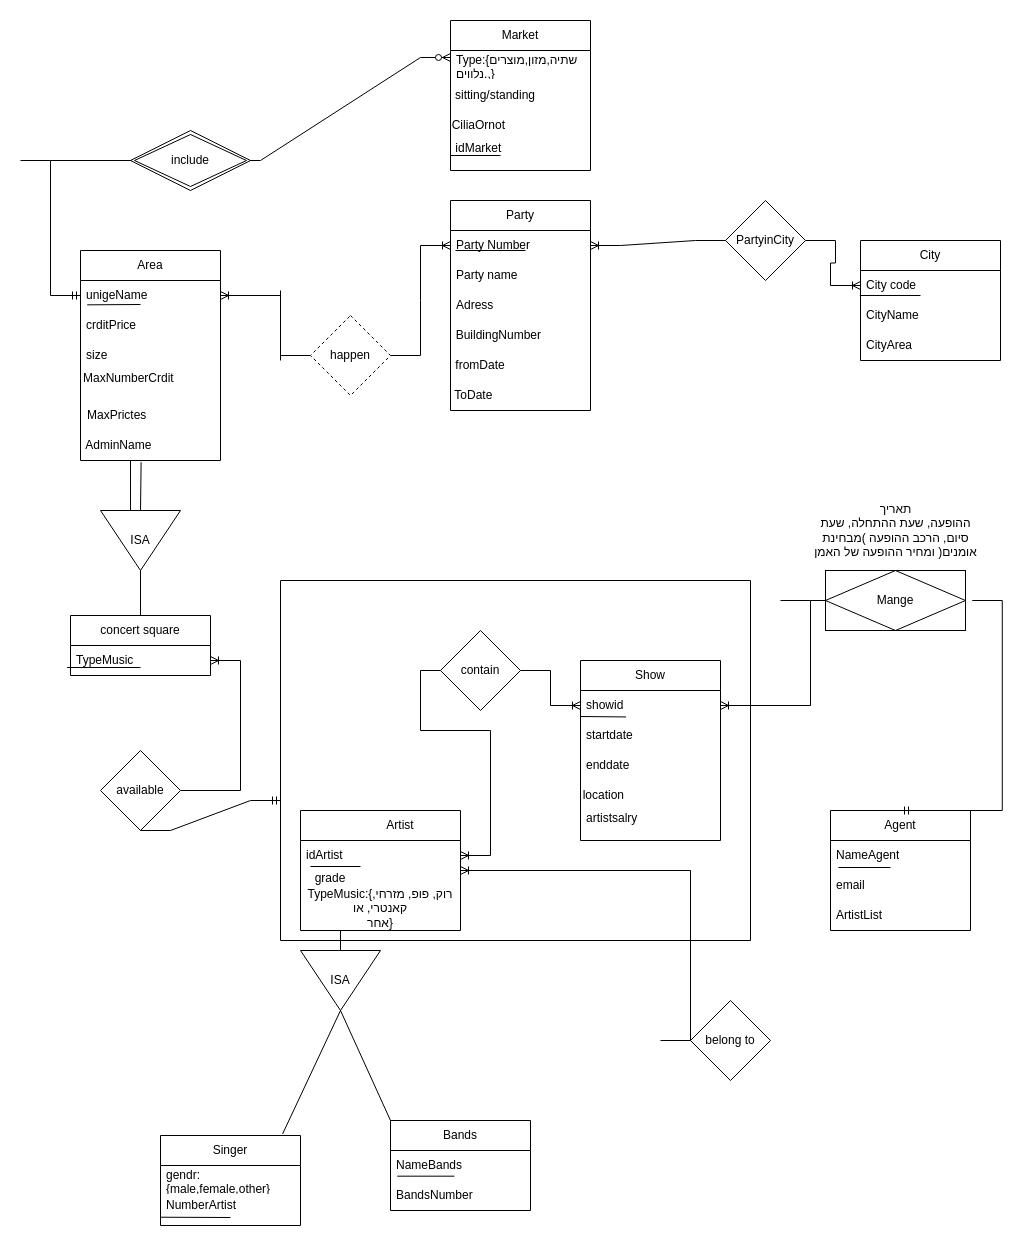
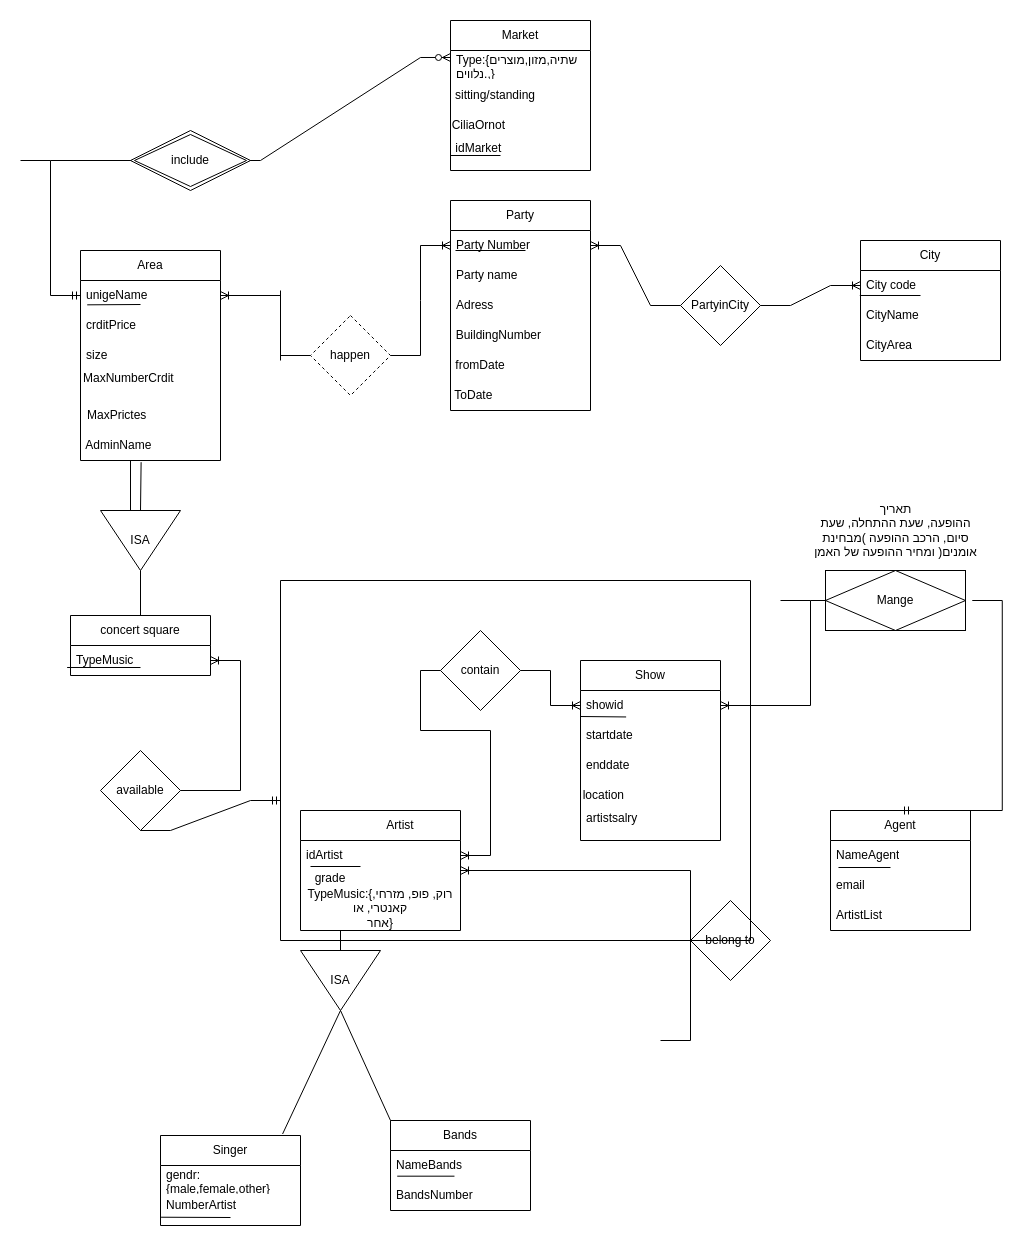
(766, 241) -> (721, 306)
(731, 1041) -> (731, 941)
